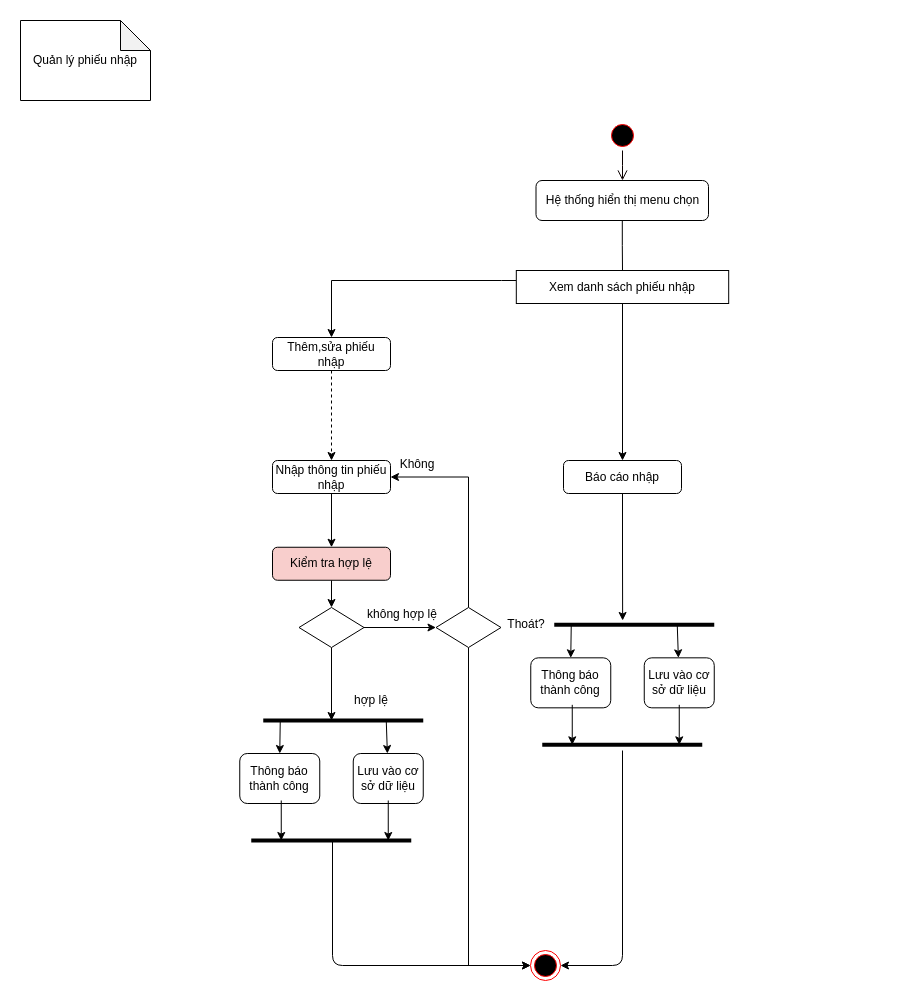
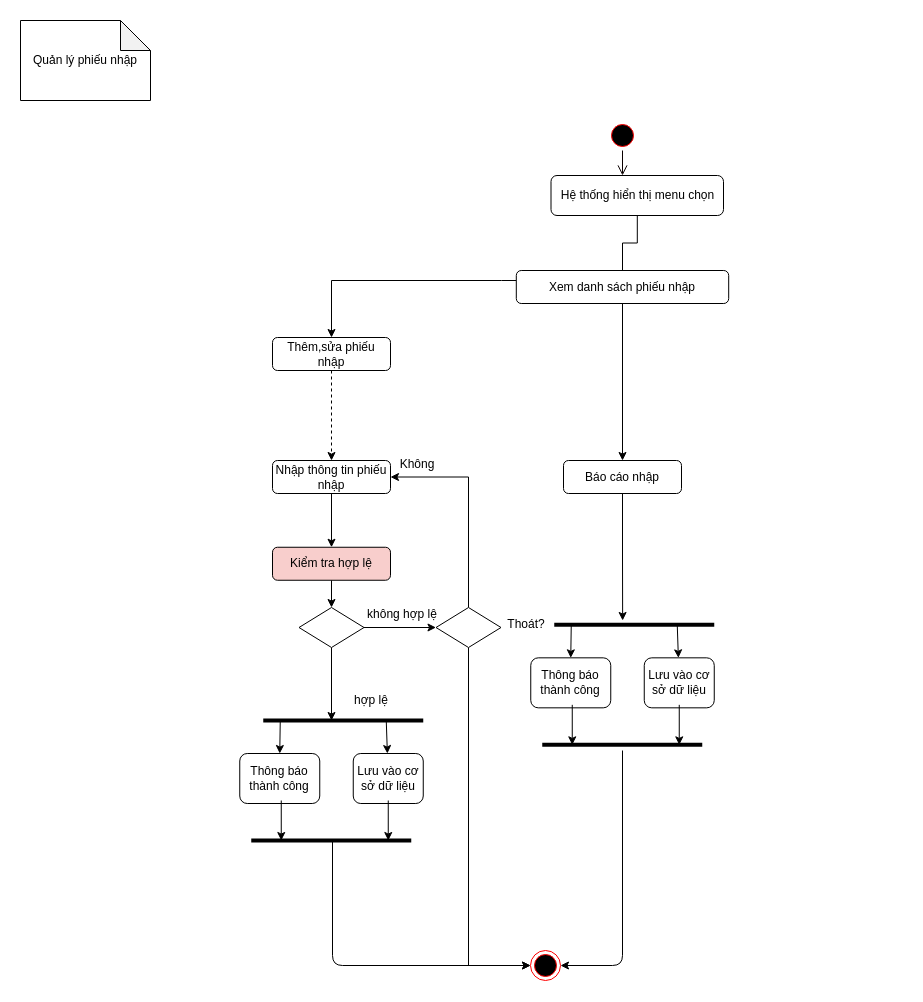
(622, 201) -> (637, 196)
(623, 287) -> (623, 287)
